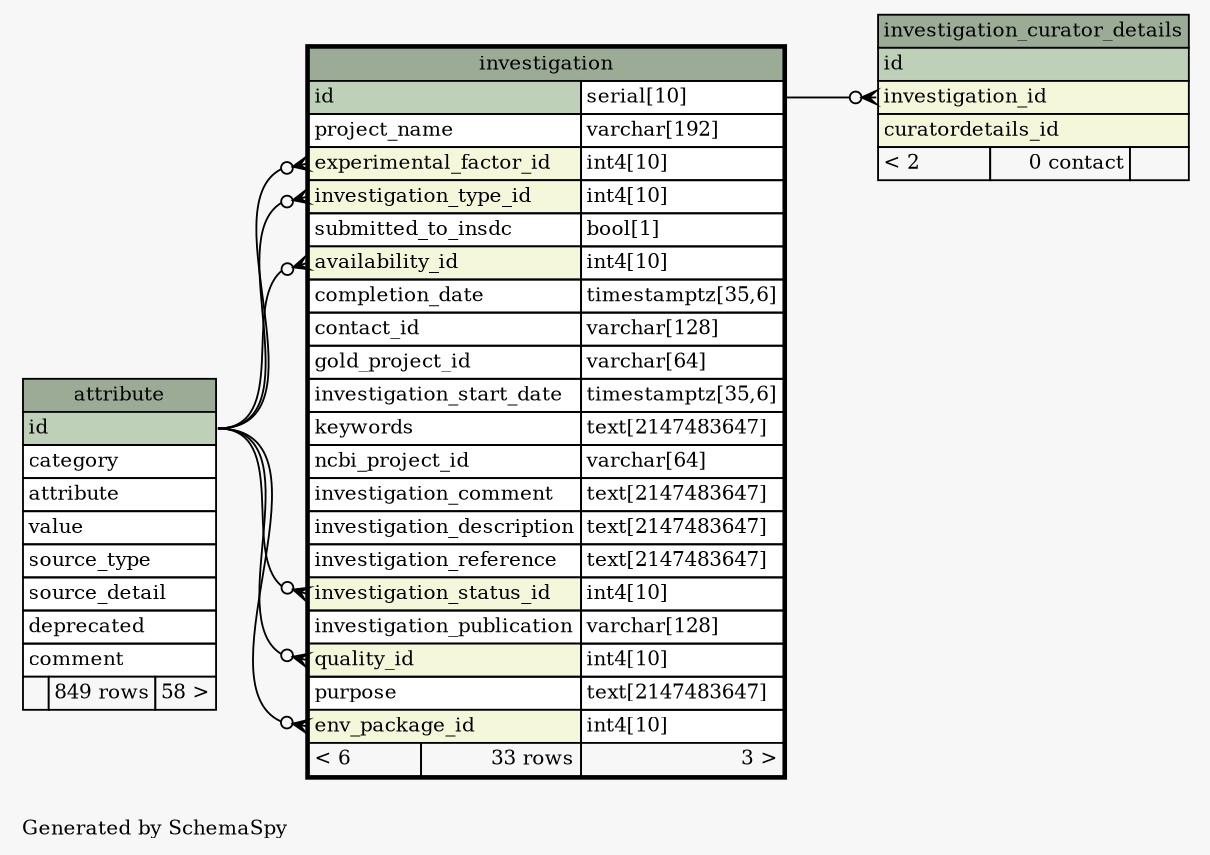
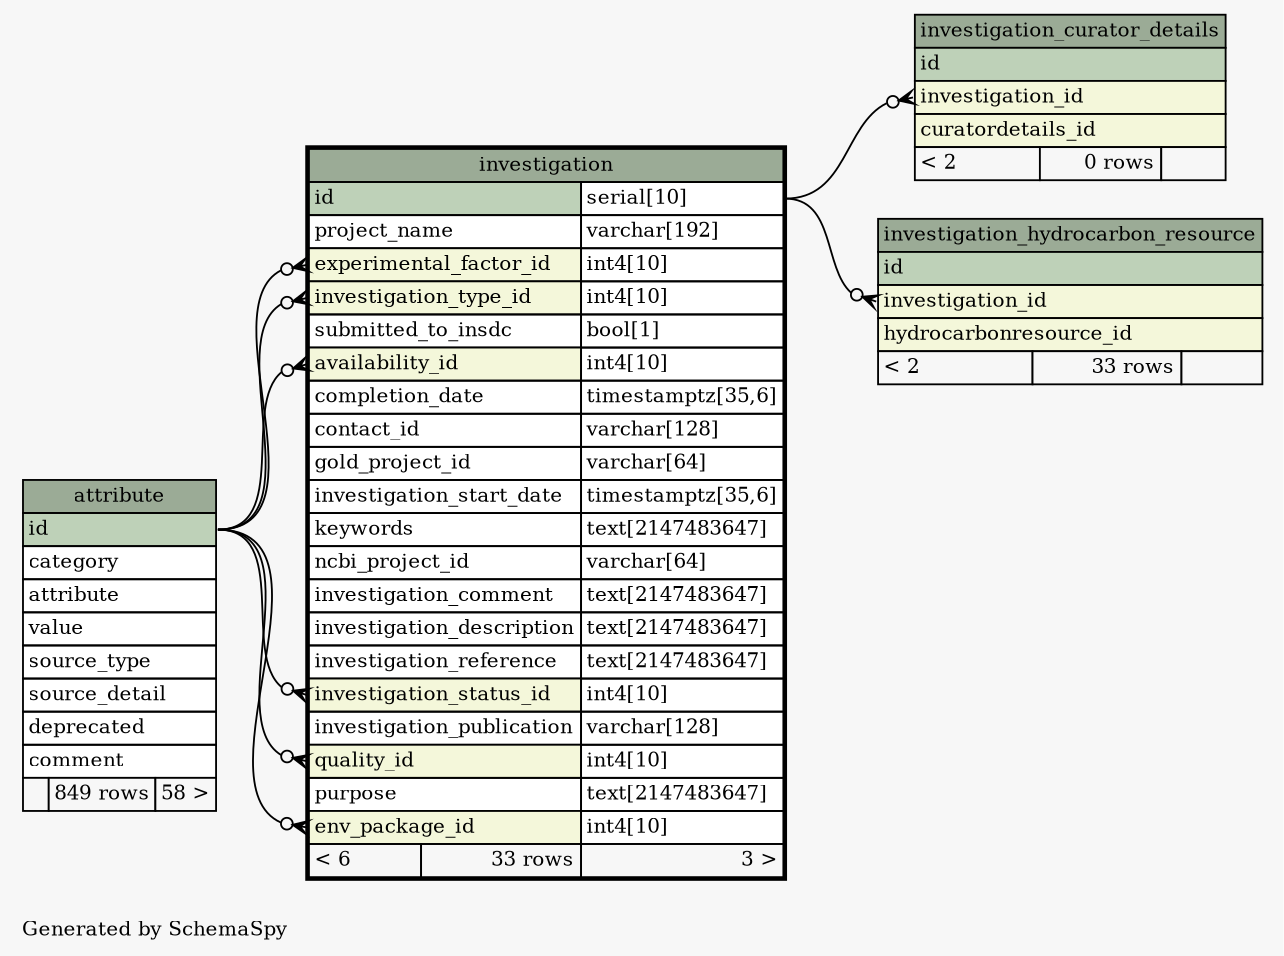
(1077, 163) -> (1120, 163)
none -> (1069, 302)
